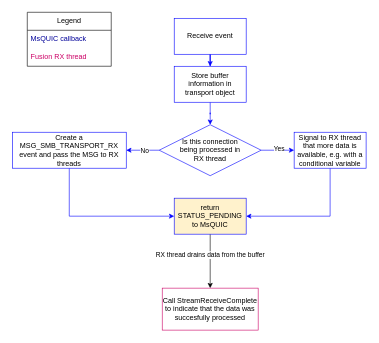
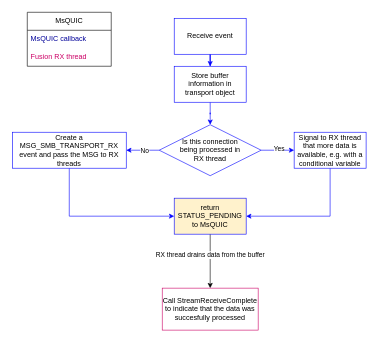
(69, 21) -> (69, 21)
